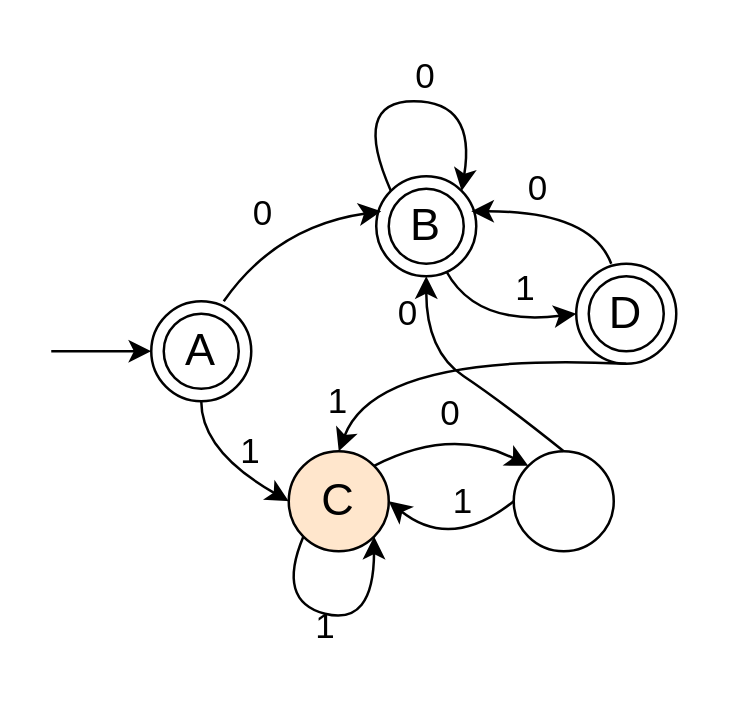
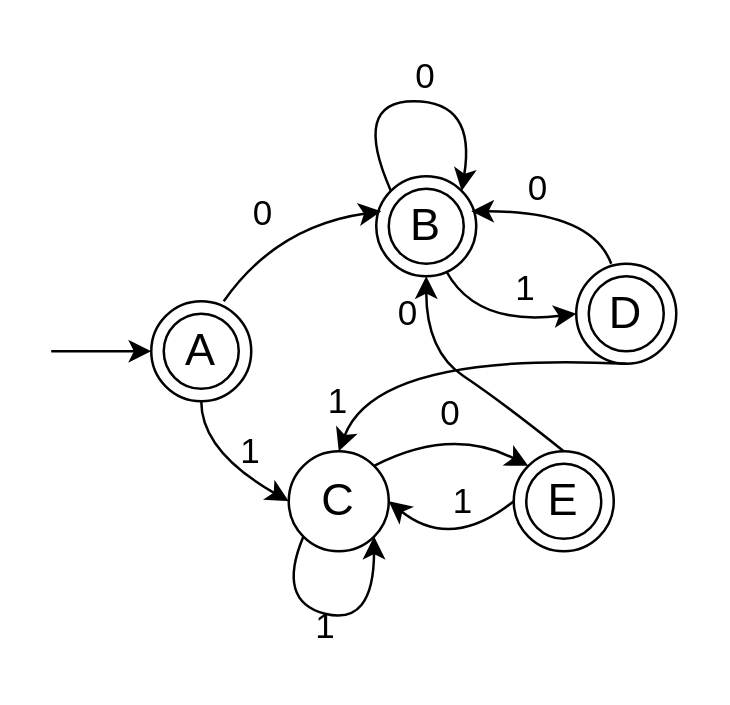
(339, 501) -> (339, 501)
none -> (564, 501)
